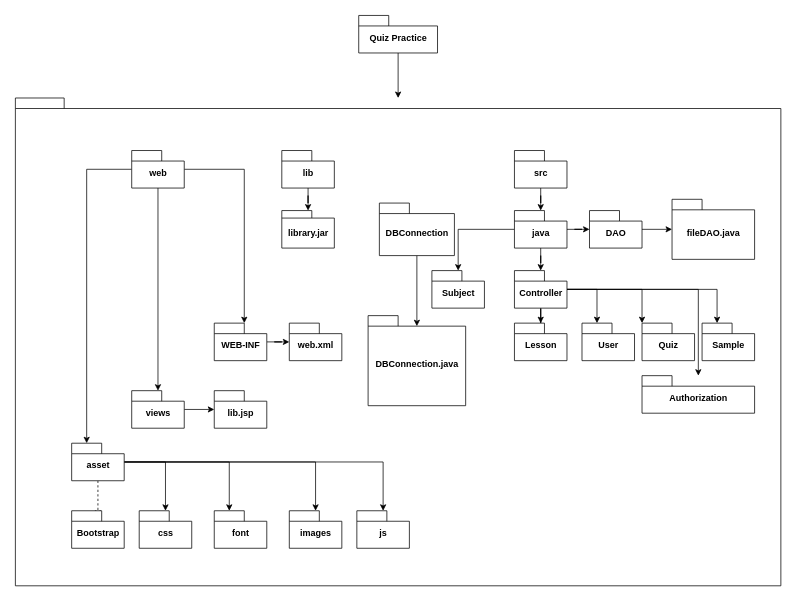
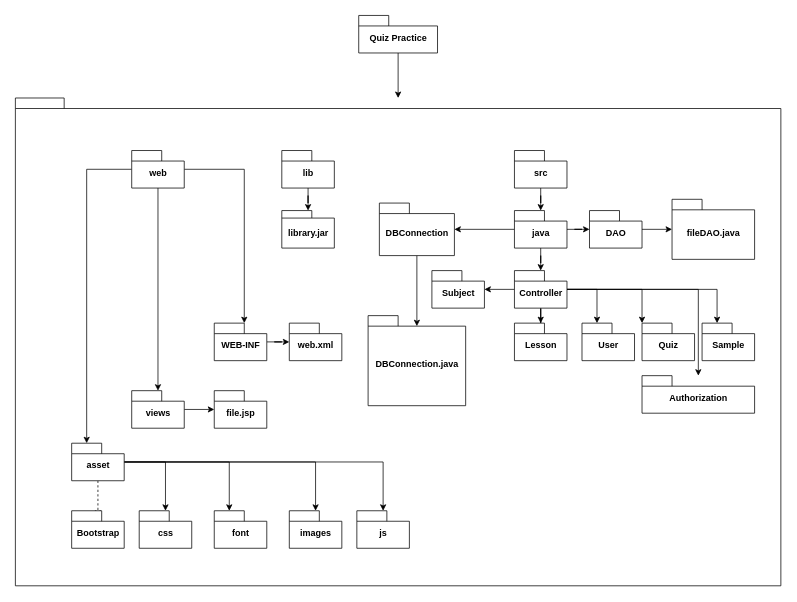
(458, 229) -> (461, 229)
none -> (502, 289)
(241, 413) -> (241, 413)
